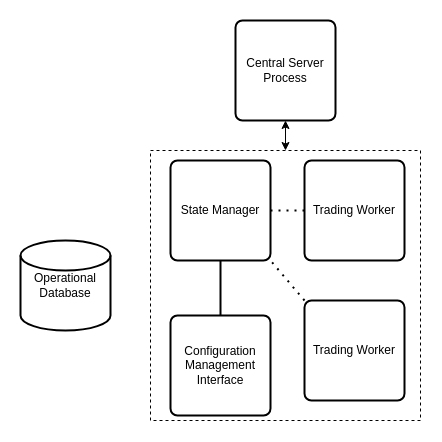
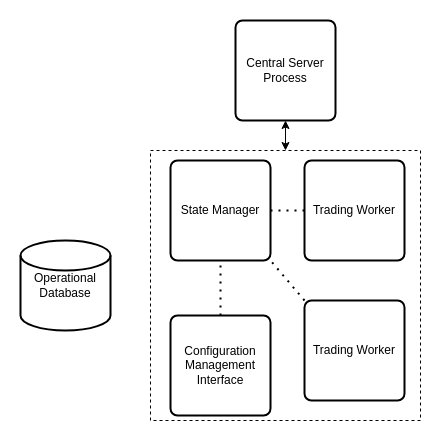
(221, 288) -> (221, 288)
